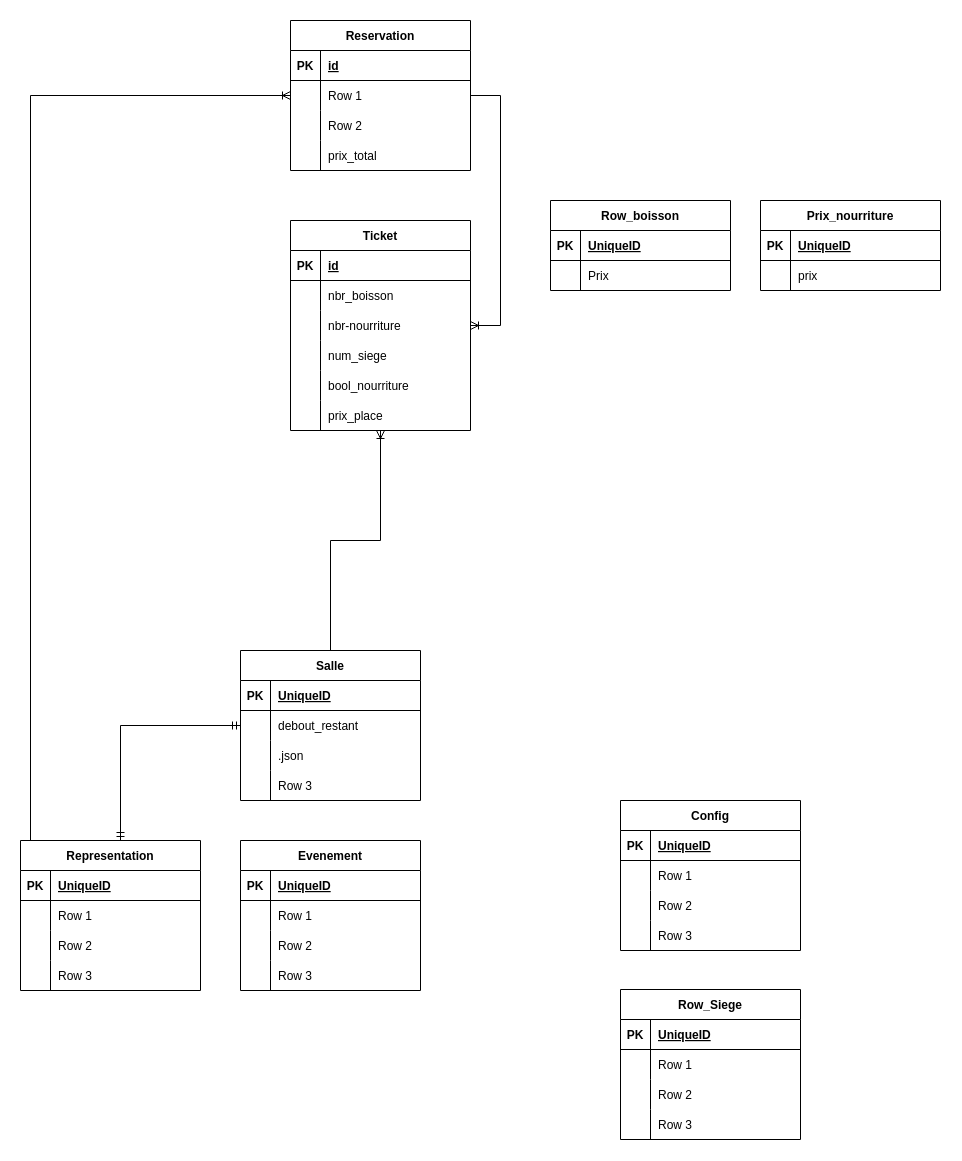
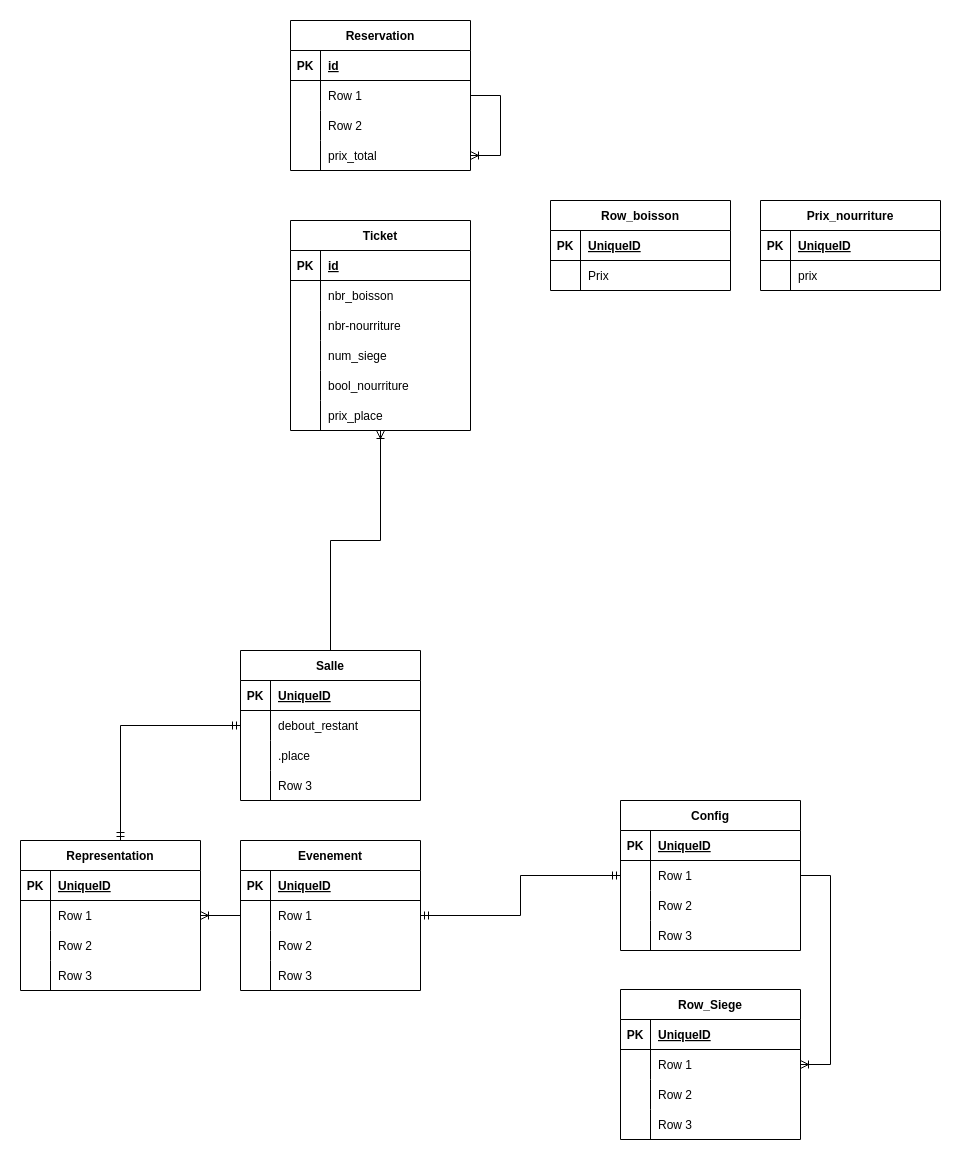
(501, 254) -> (488, 156)
(31, 340) -> none
(293, 756) -> (295, 756)
none -> (521, 897)
none -> (221, 916)
none -> (831, 970)
